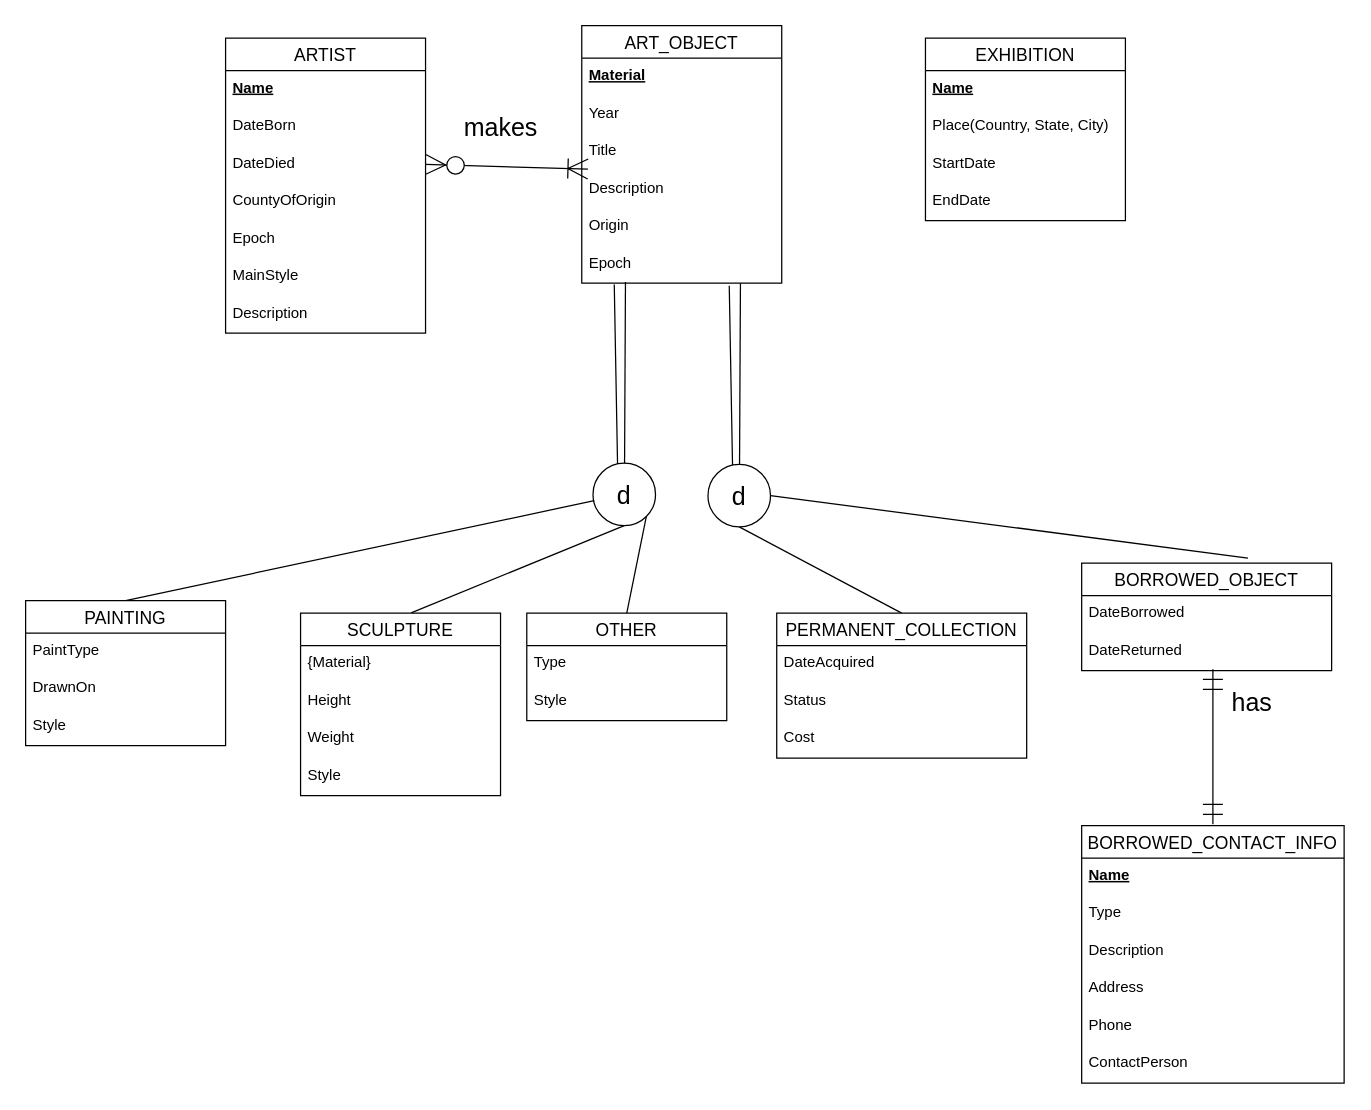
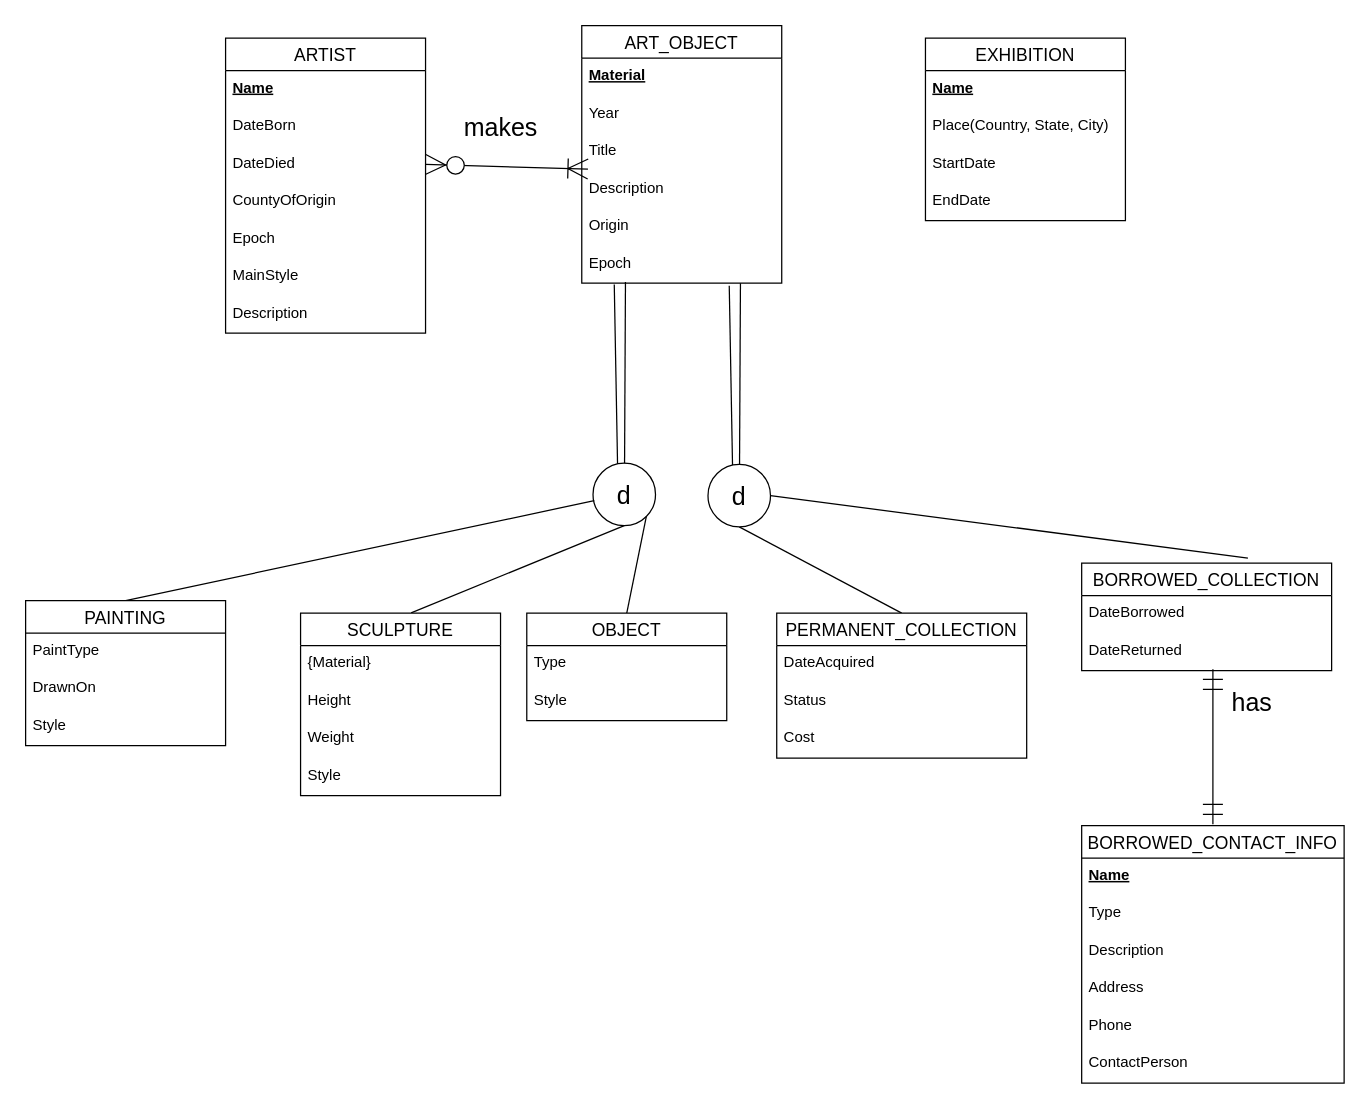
(1206, 580) -> (1206, 580)
(626, 630) -> (626, 630)
